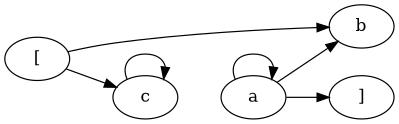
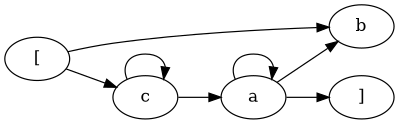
none -> (194, 97)
